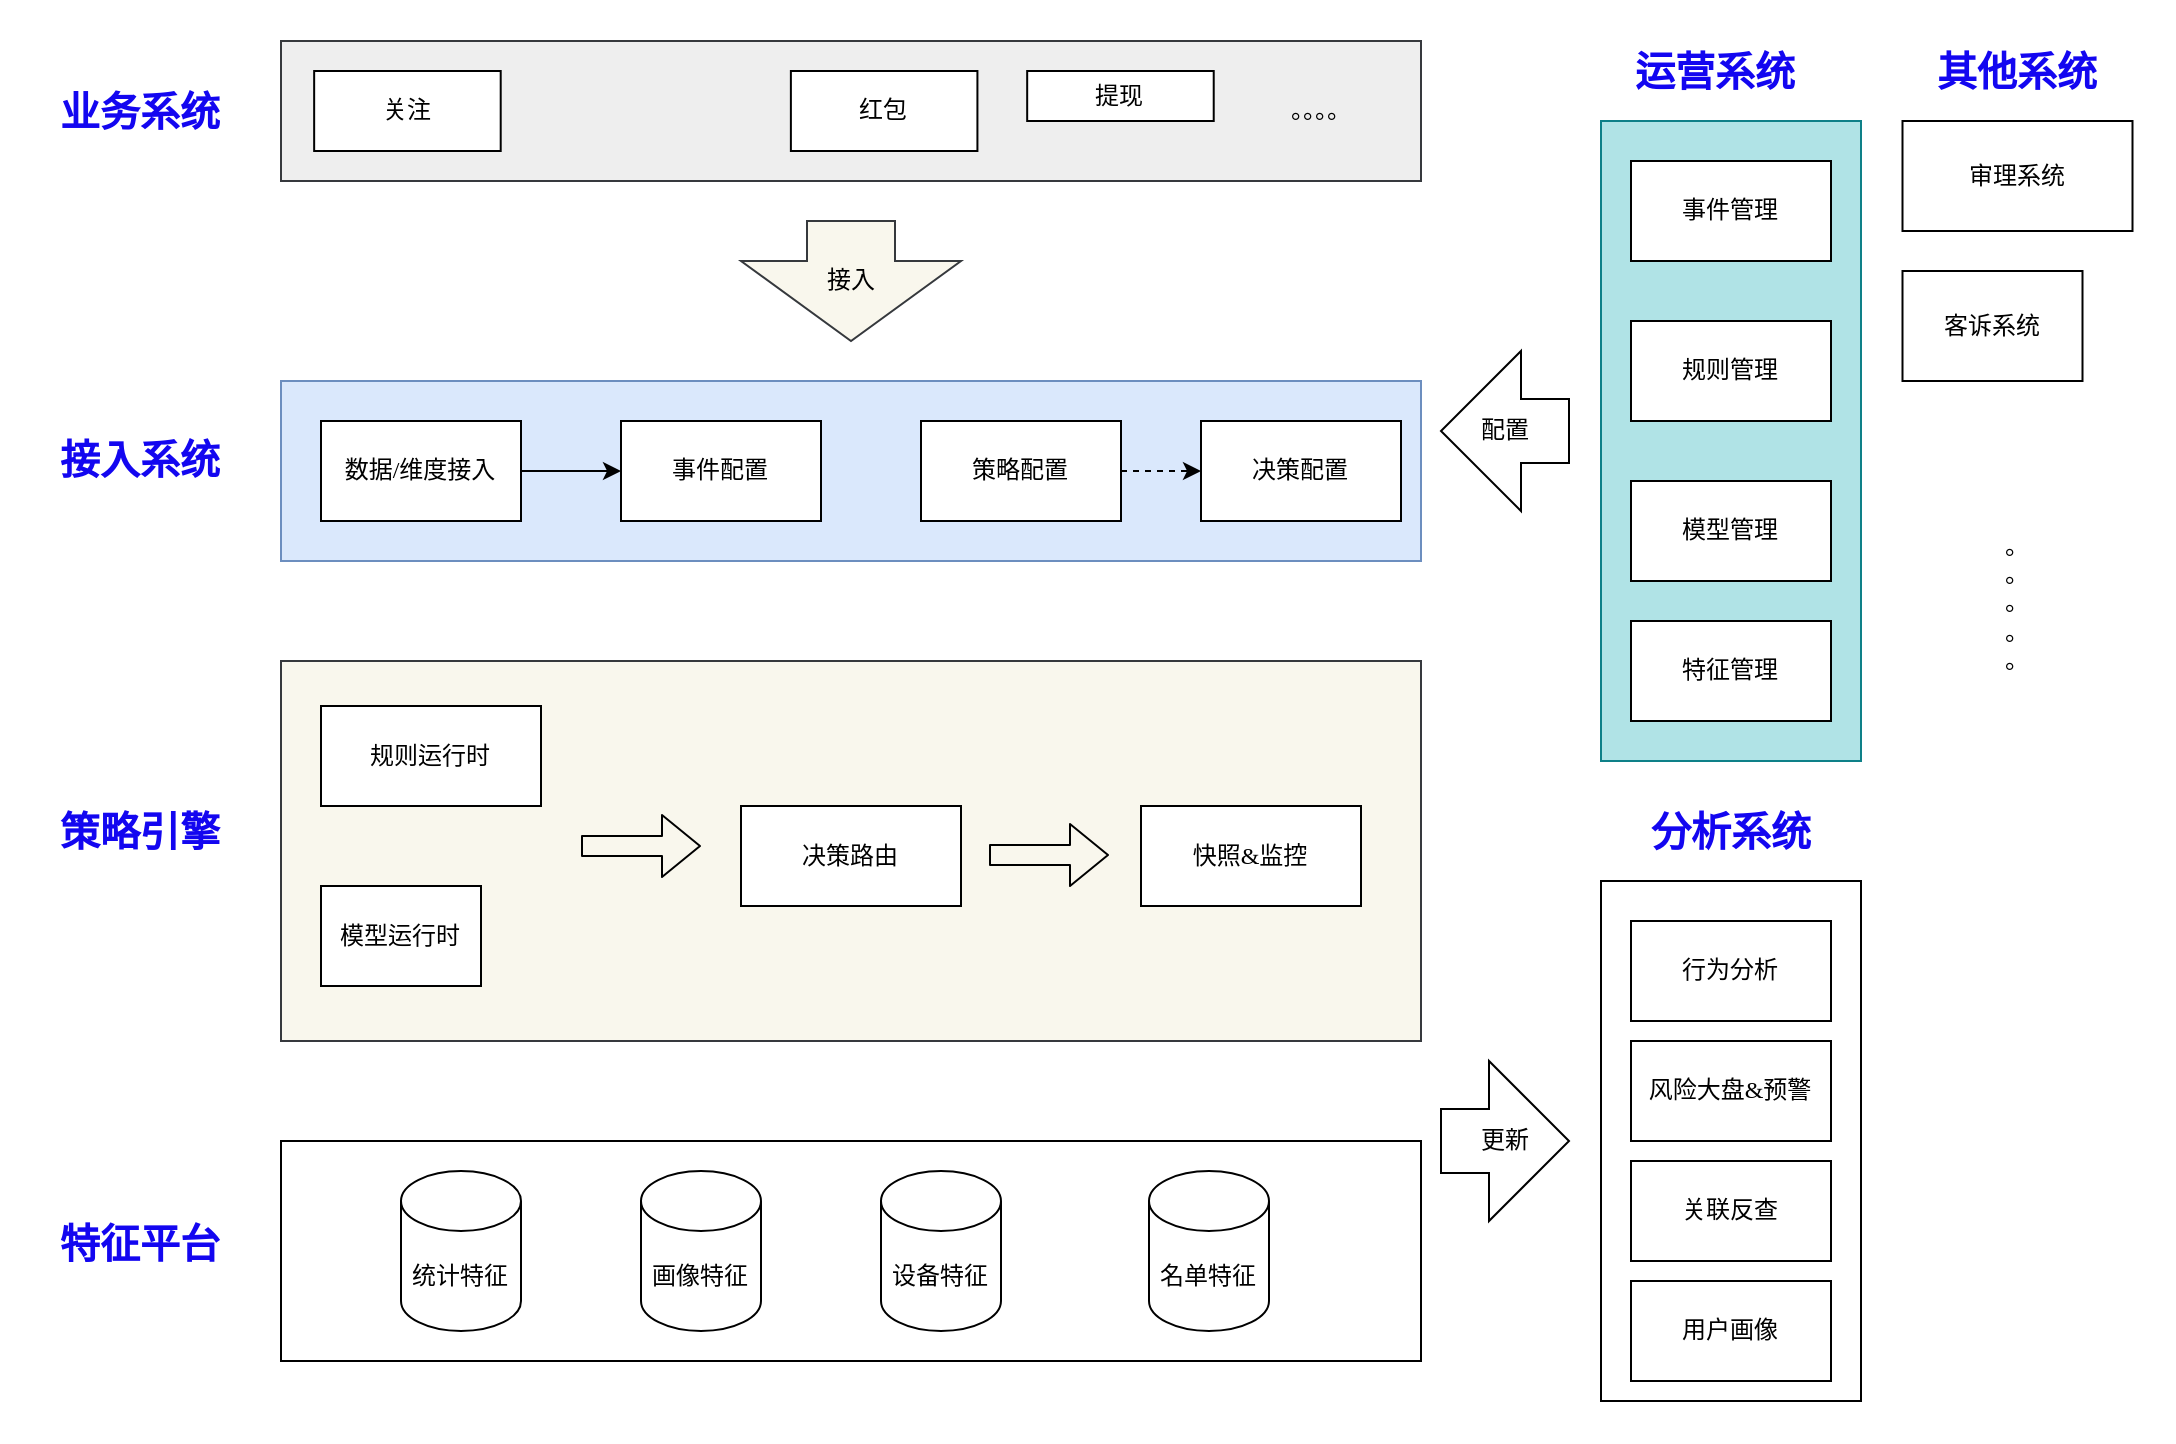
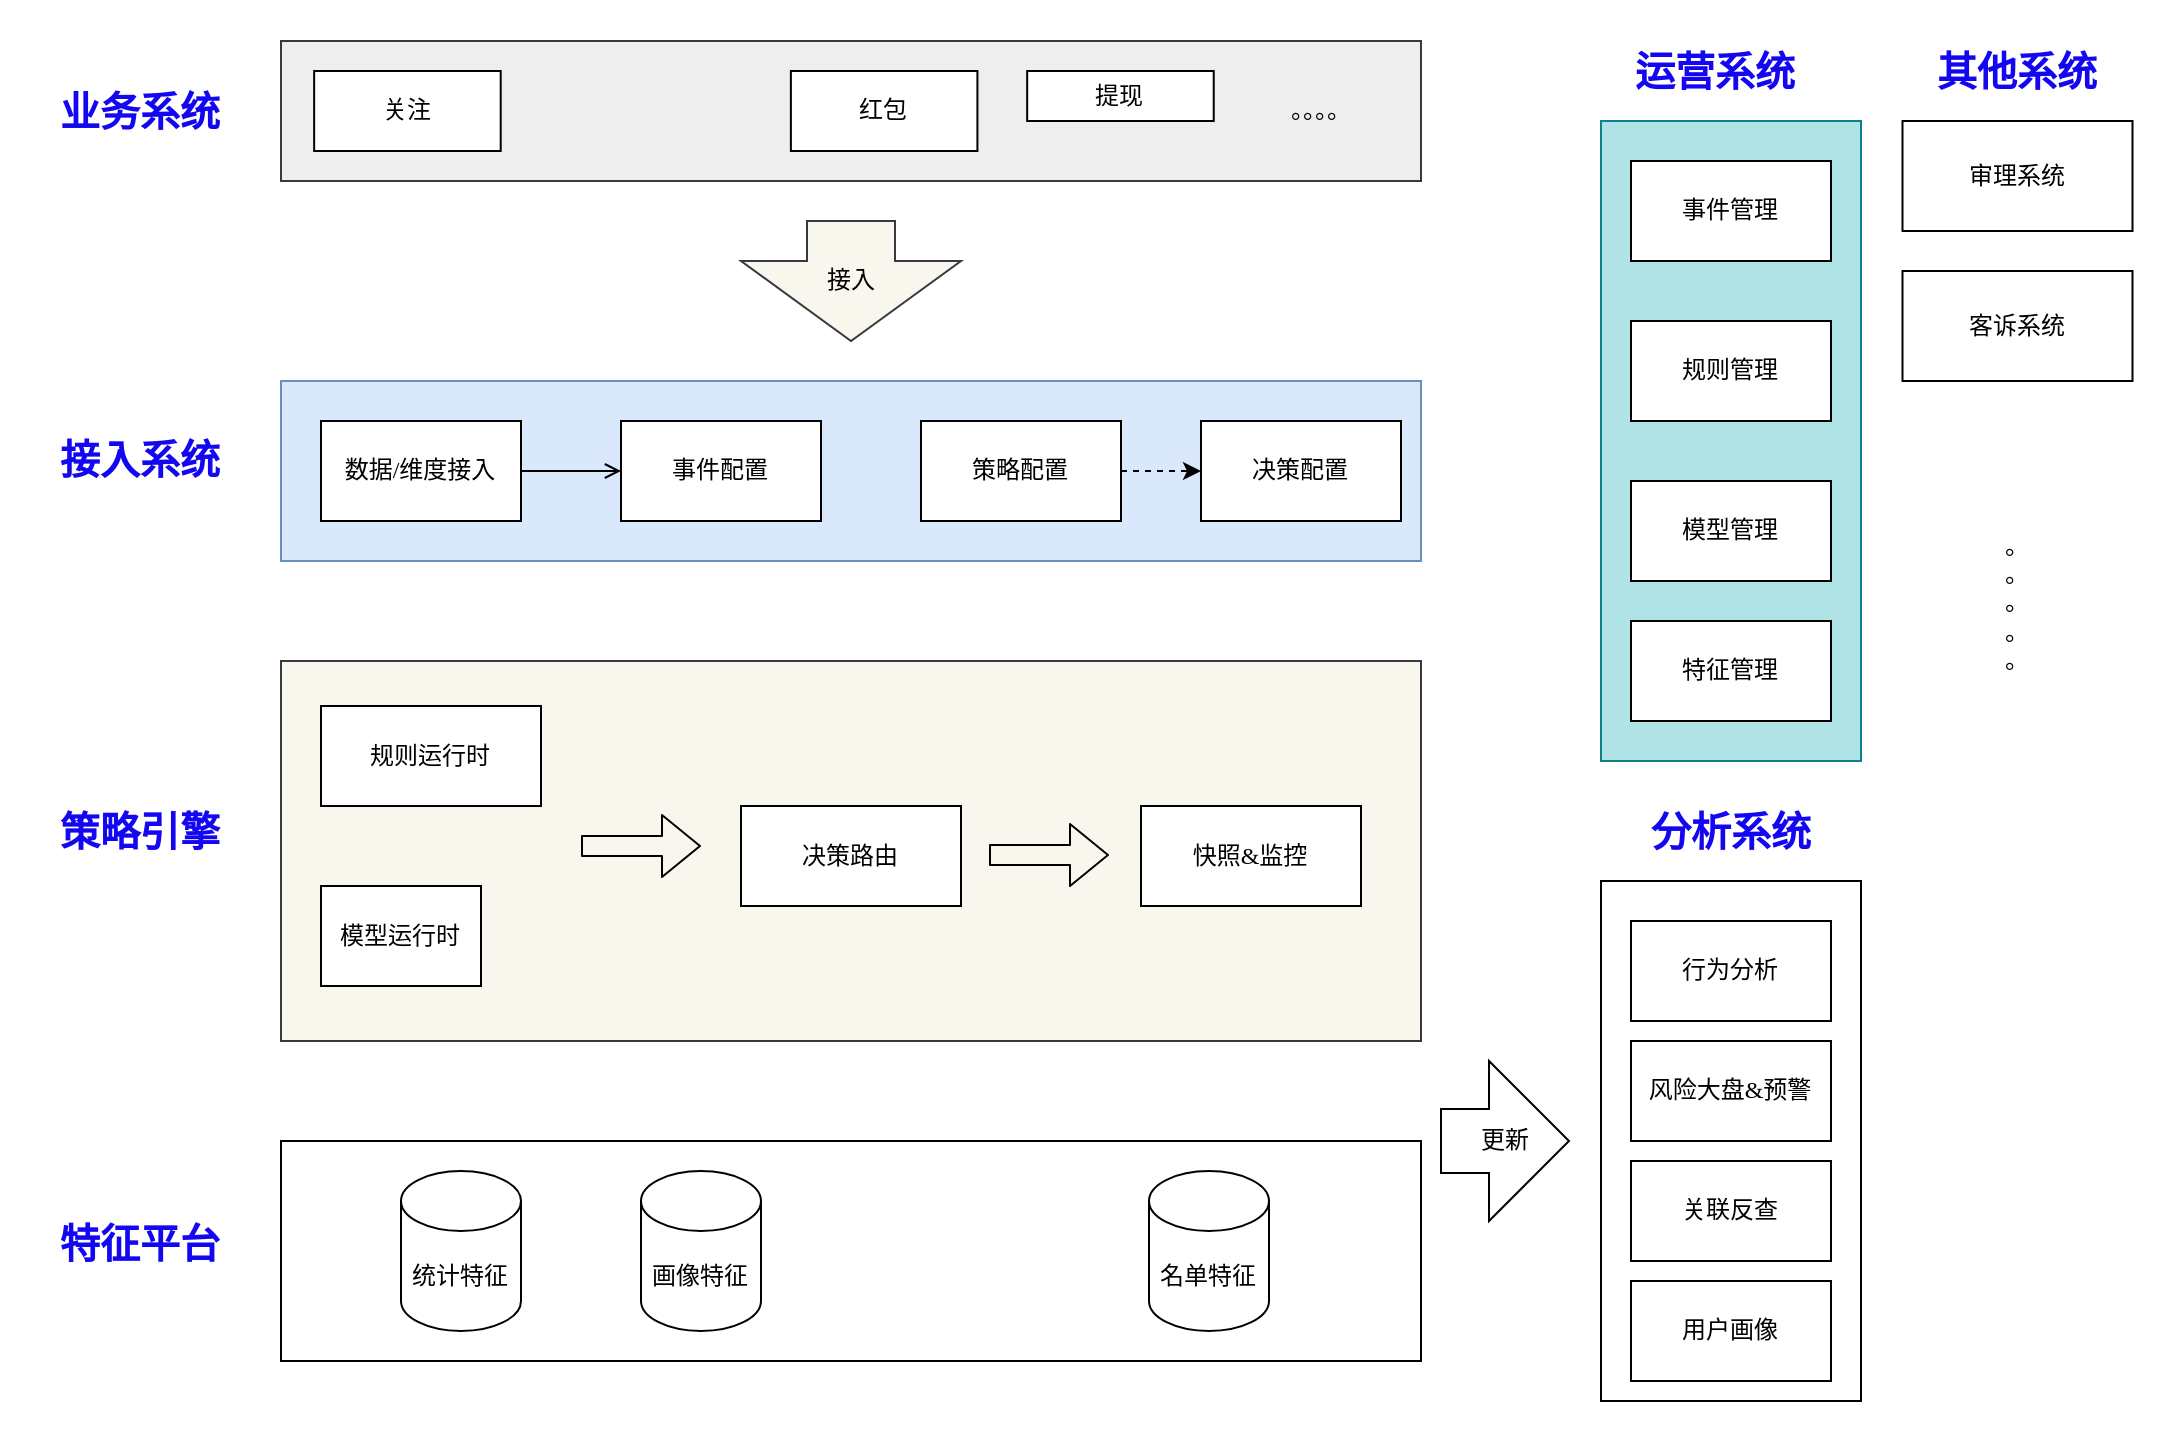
(1993, 326) -> (2018, 326)
(1505, 431) -> none
(606, 471) -> (608, 471)
(941, 1251) -> none
